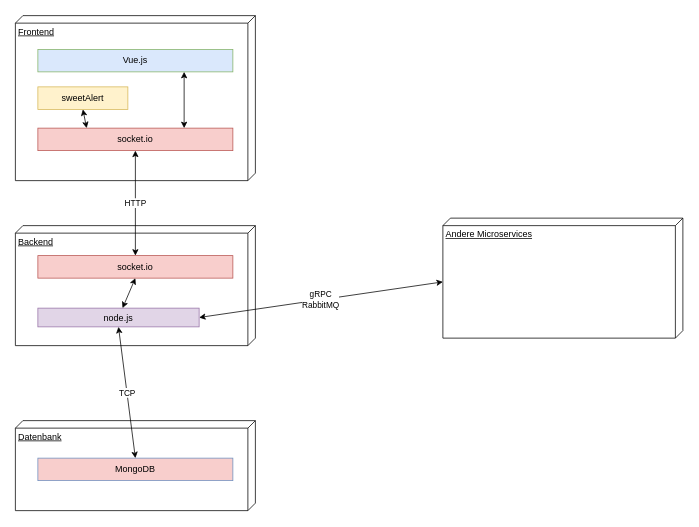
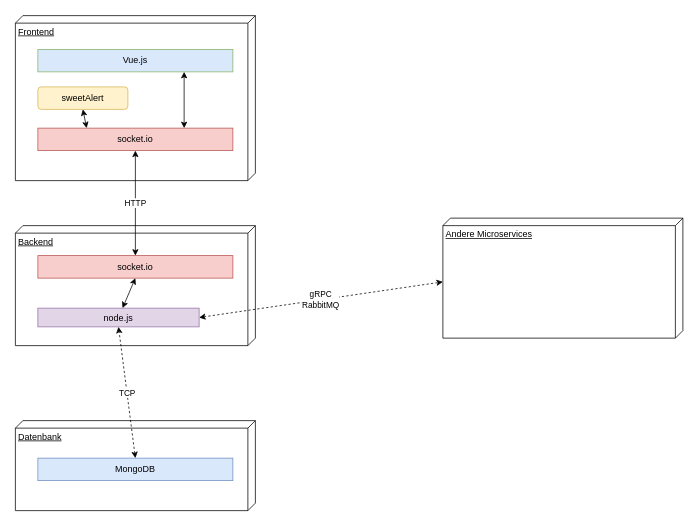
(83, 98) -> (83, 98)
(253, 309) -> (253, 309)
(123, 360) -> (123, 360)
(135, 469) -> (135, 469)
